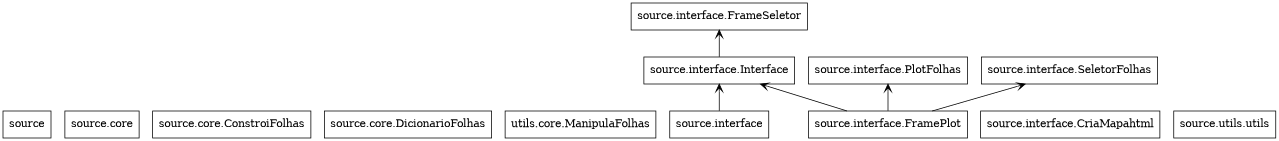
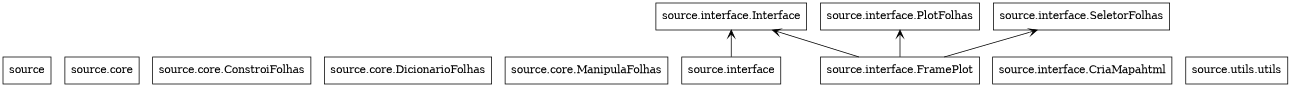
(719, 16) -> none
(580, 124) -> (586, 70)
